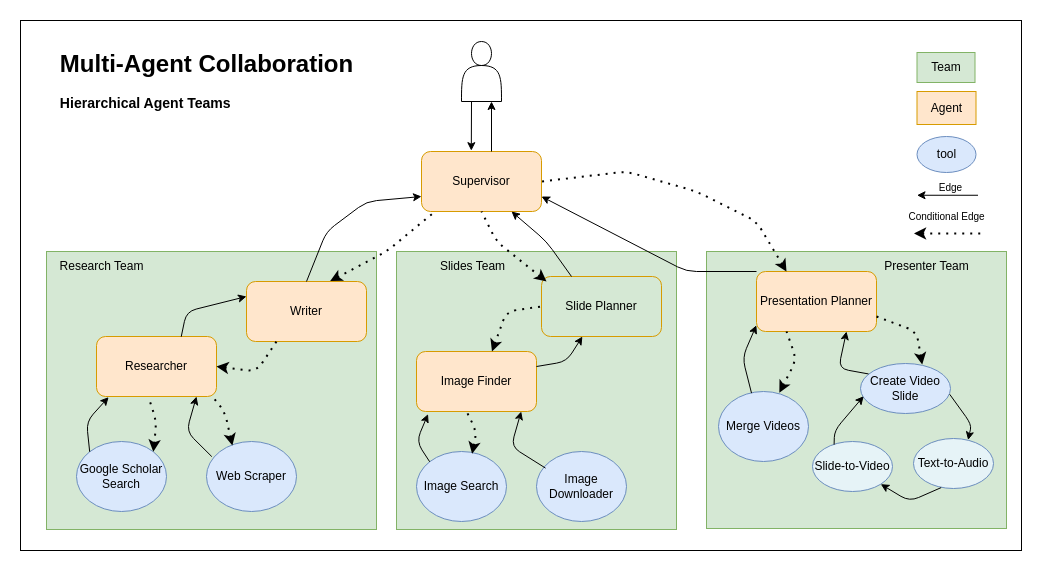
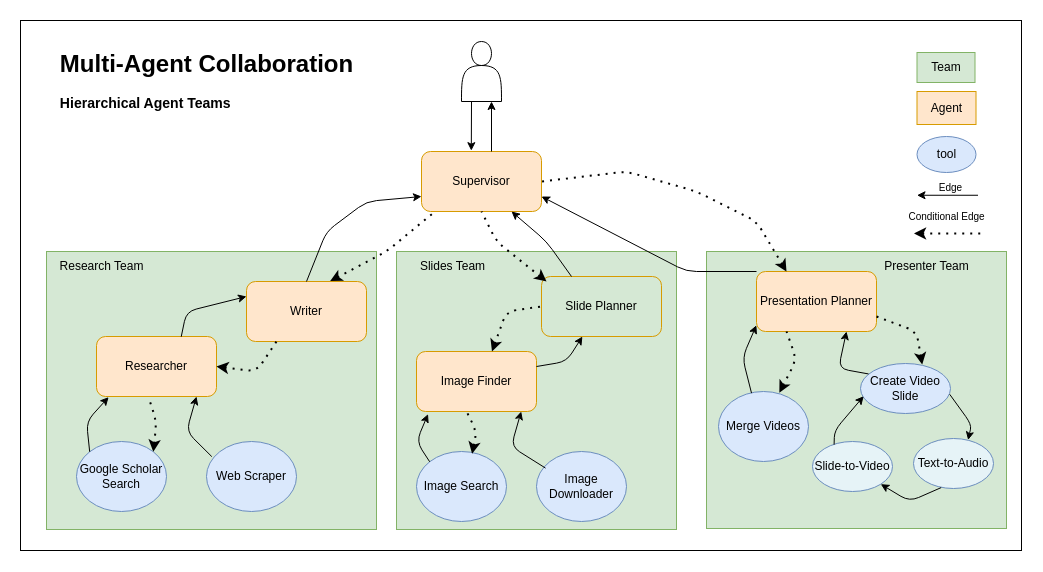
(472, 267) -> (452, 267)
(226, 419) -> none
